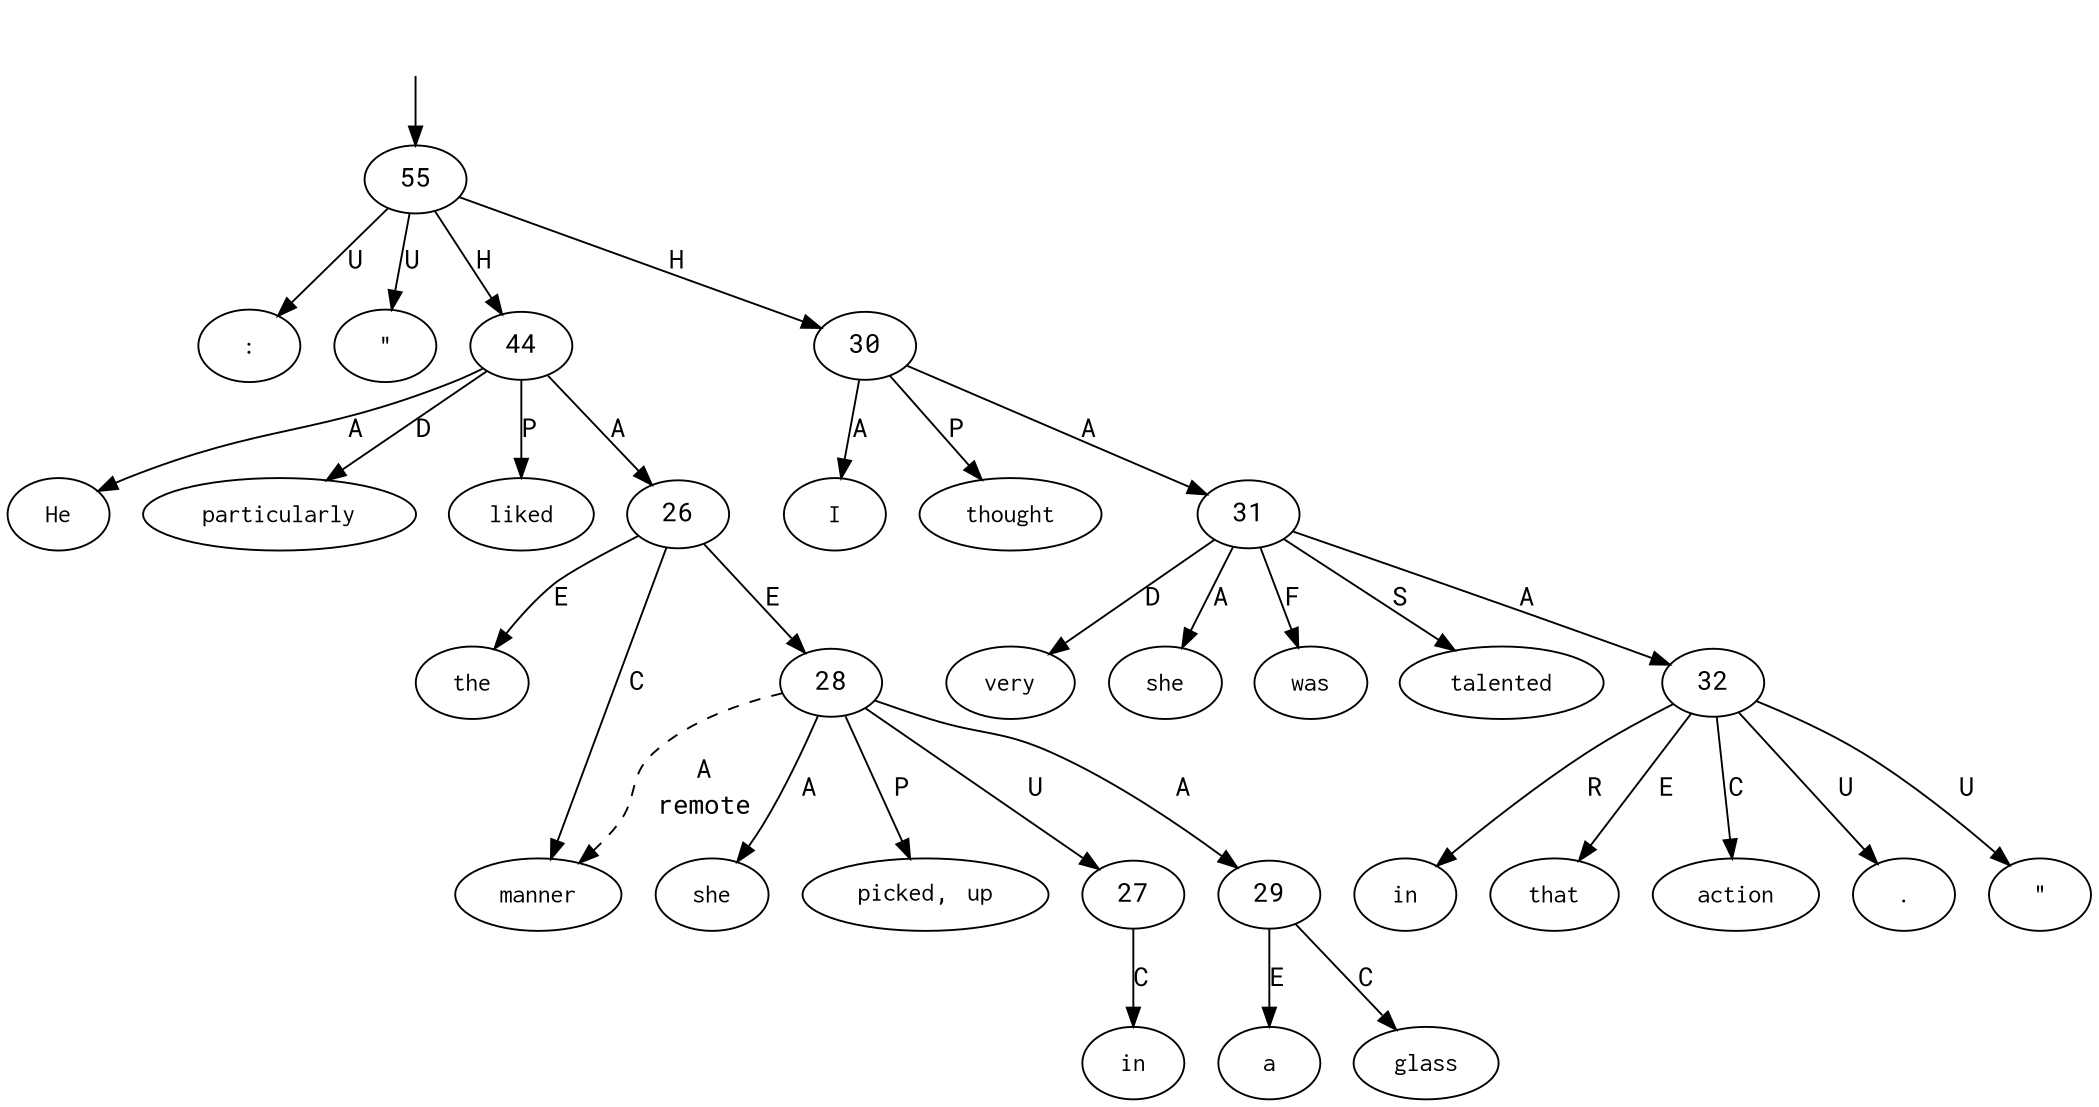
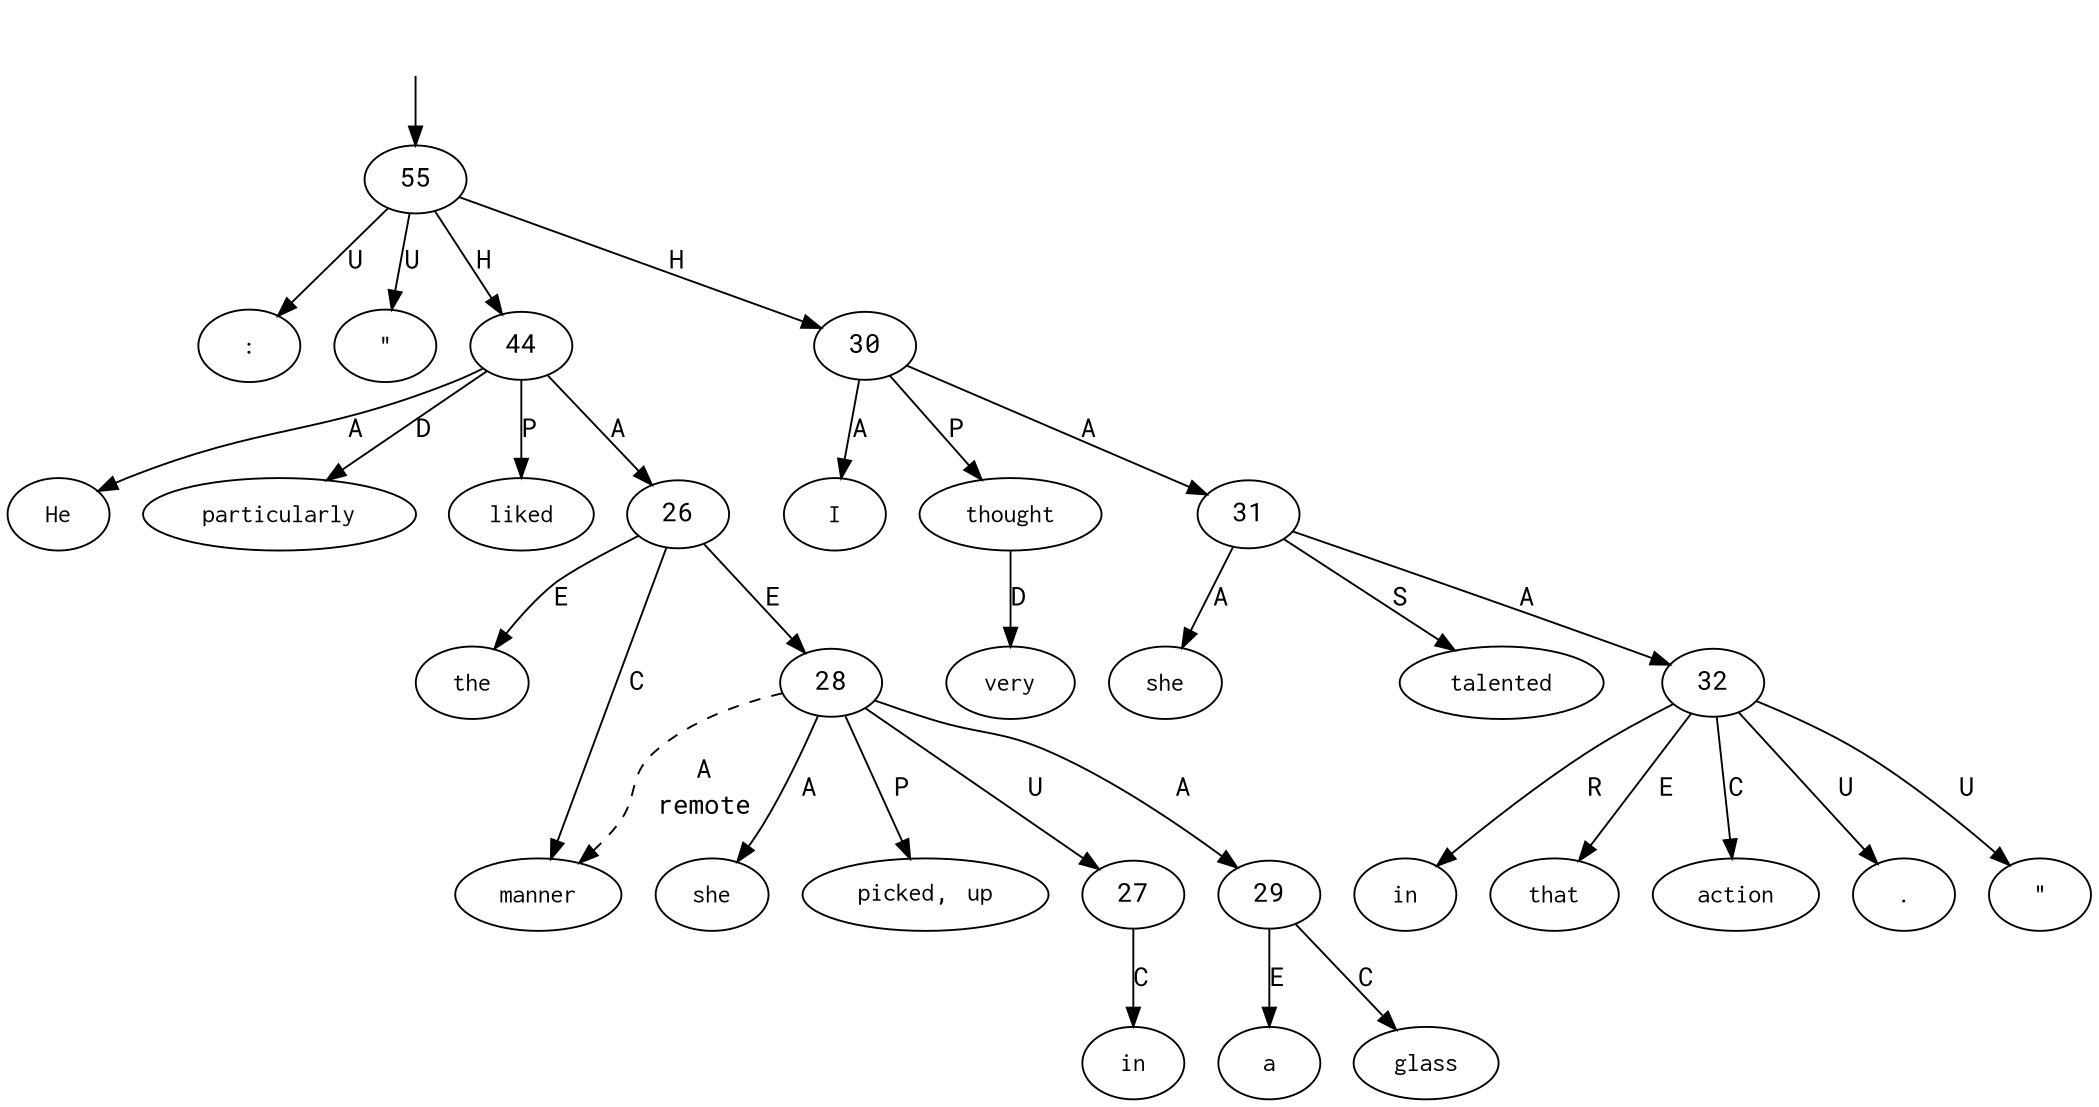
(1140, 591) -> (1011, 589)
(1311, 683) -> none
